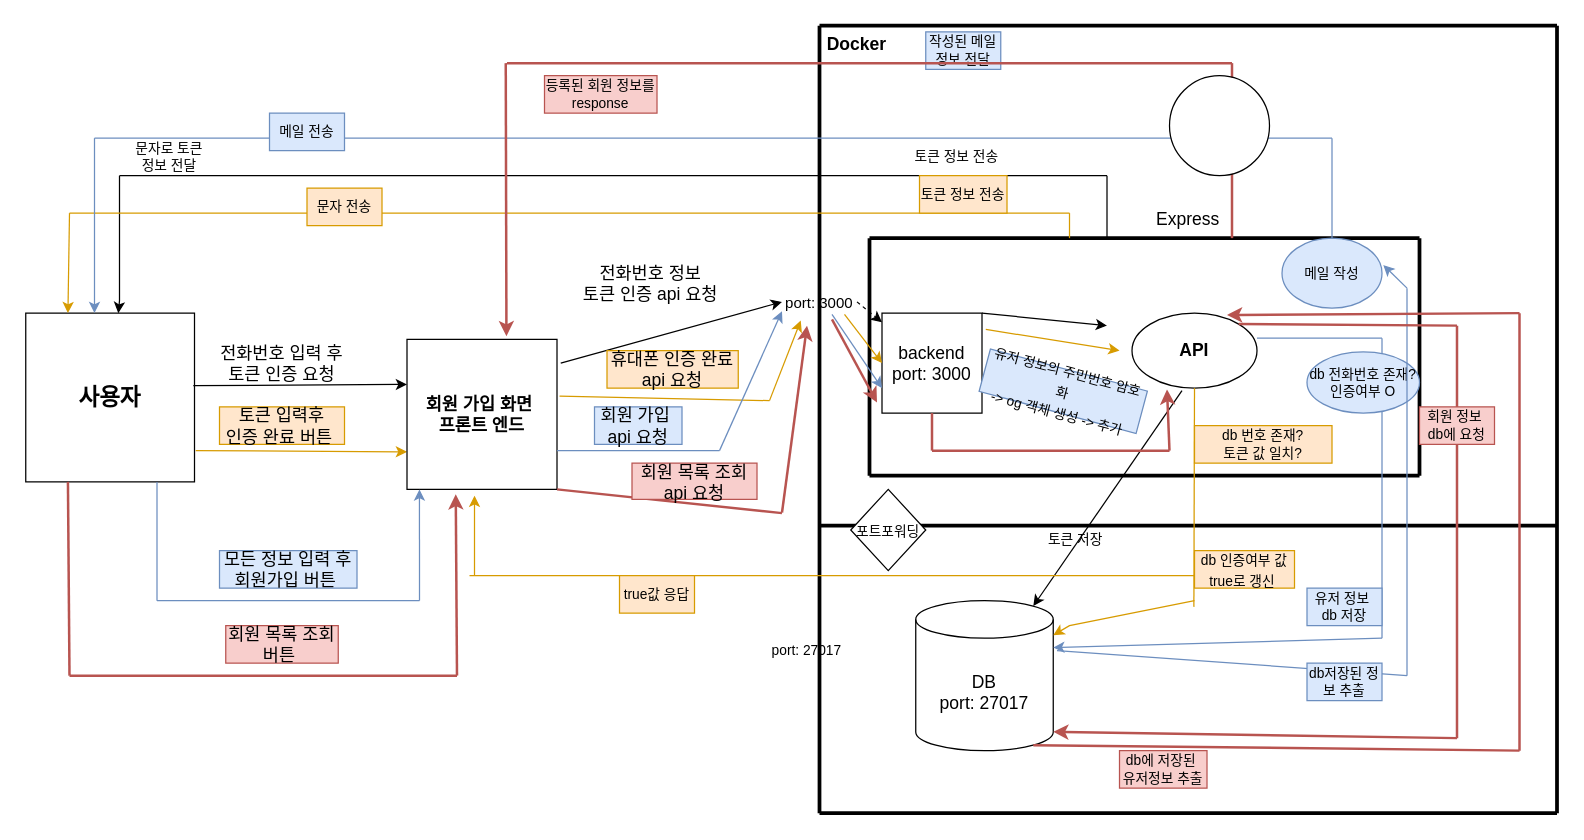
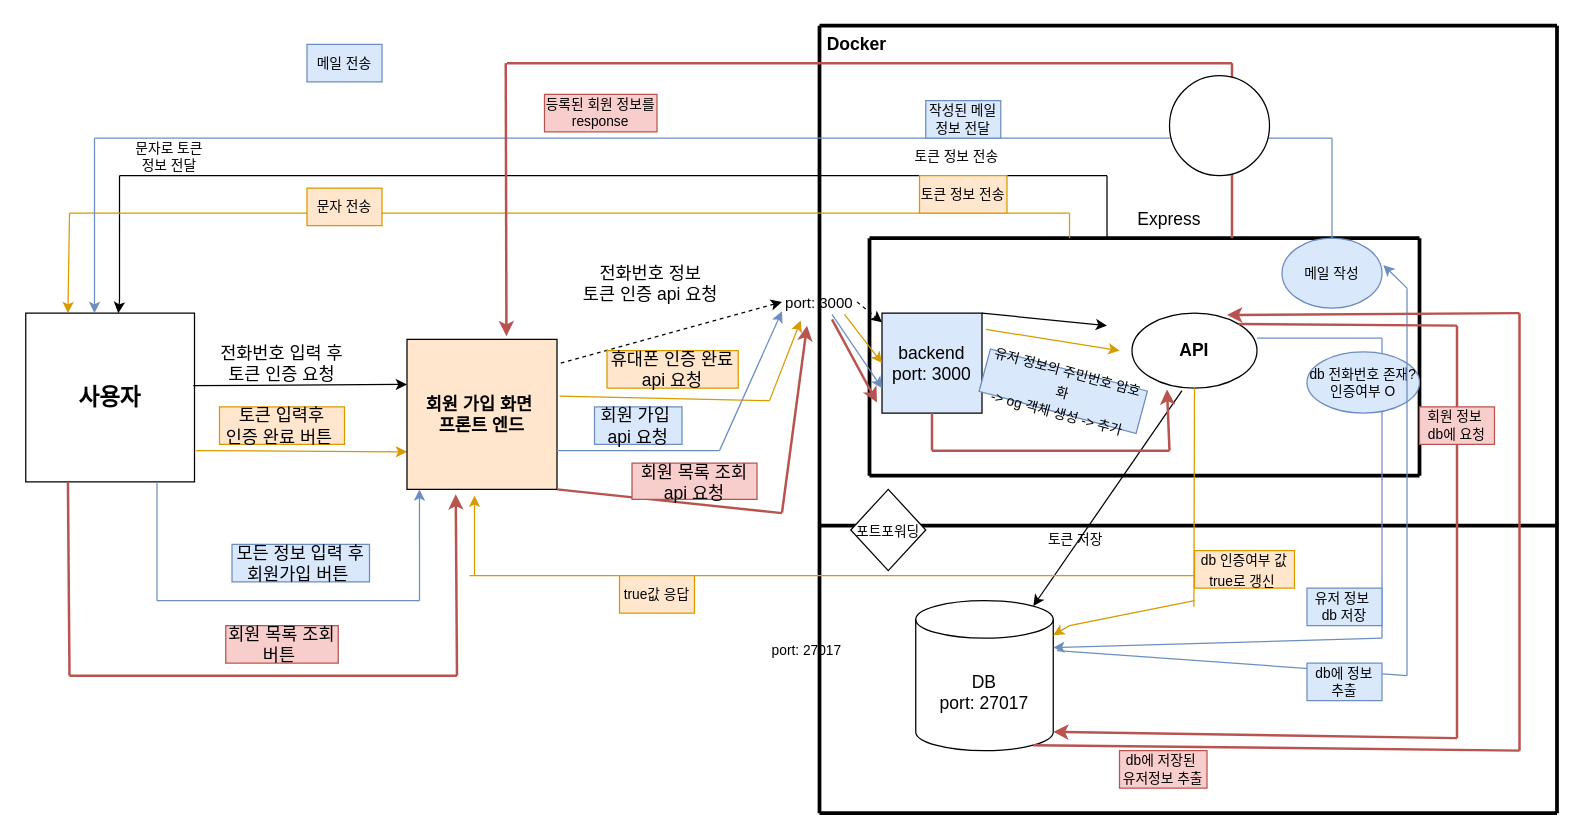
(963, 51) -> (963, 119)
(601, 94) -> (601, 113)
(307, 132) -> (344, 63)
(1188, 219) -> (1169, 219)
(667, 334) -> (667, 334)
(932, 363) -> (932, 363)
(482, 414) -> (482, 414)
(1263, 444) -> none
(288, 569) -> (301, 563)
(1344, 682) -> (1344, 682)
